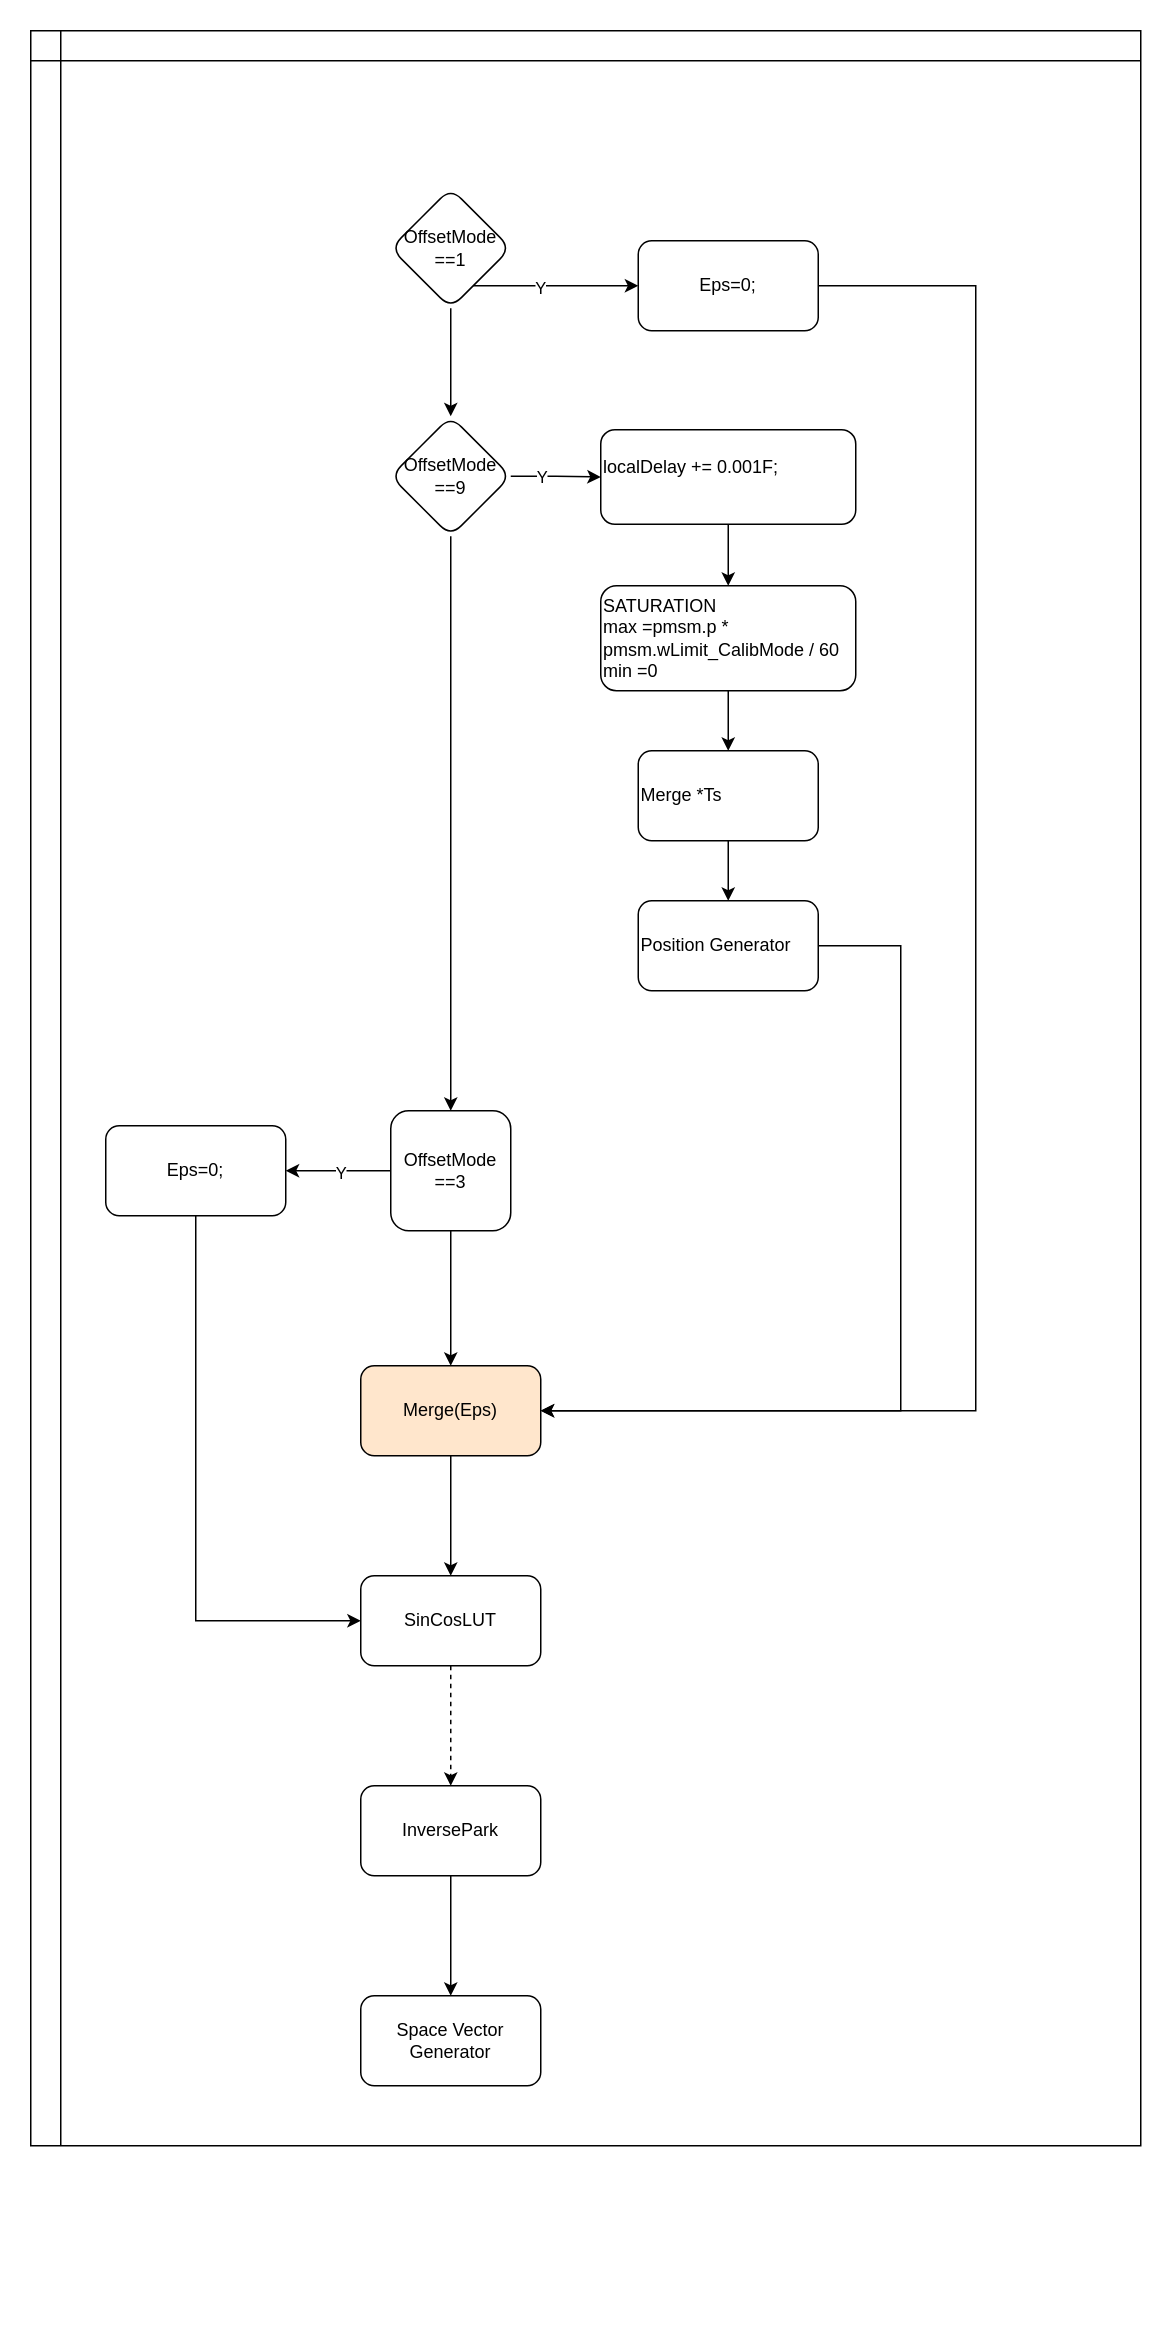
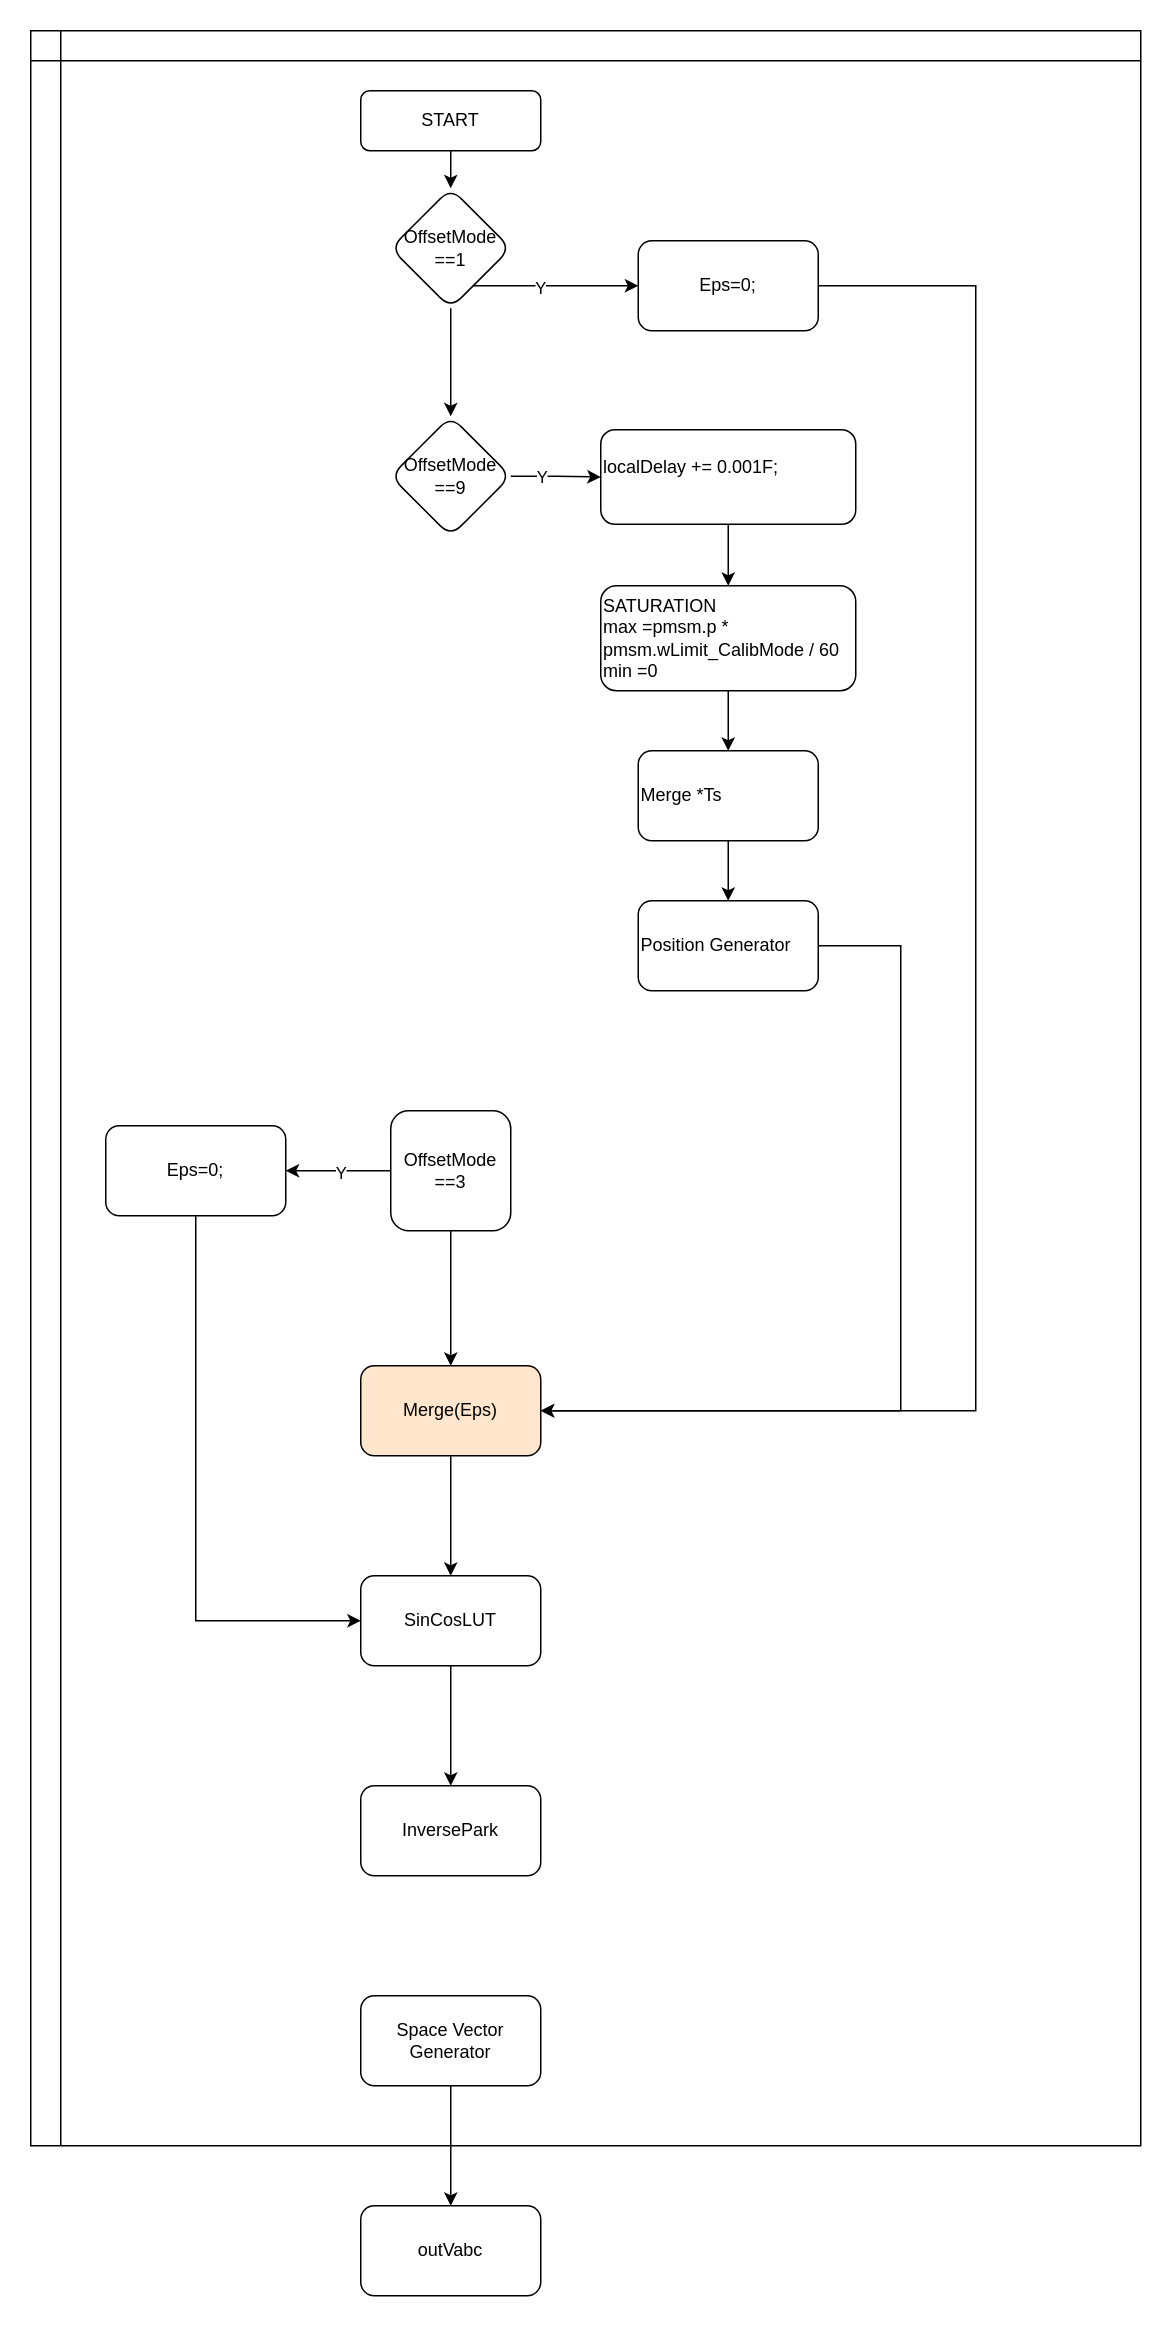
none -> (451, 121)
none -> (451, 175)
(451, 819) -> none
(451, 1721) -> (451, 1721)
(451, 1931) -> none
none -> (451, 2141)
none -> (451, 2251)
